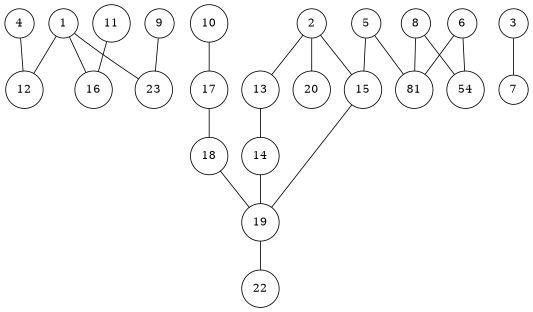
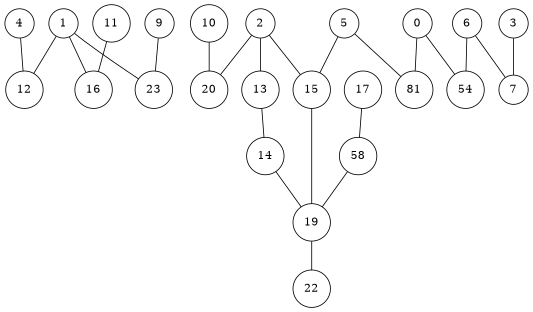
(416, 23) -> (418, 23)
(443, 50) -> (490, 57)
(209, 57) -> (209, 57)
(209, 156) -> (358, 156)
